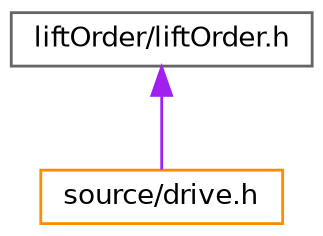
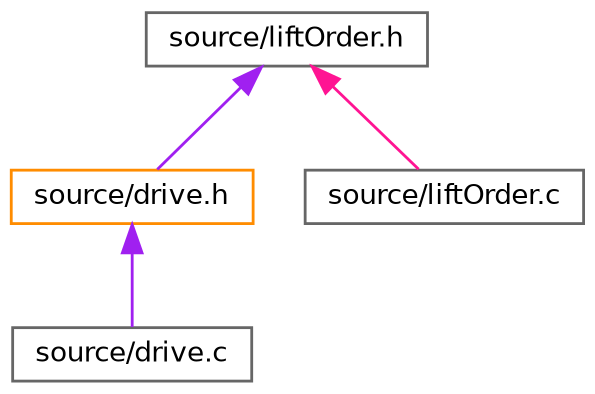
(162, 39) -> (287, 39)
none -> (444, 197)
none -> (132, 354)
